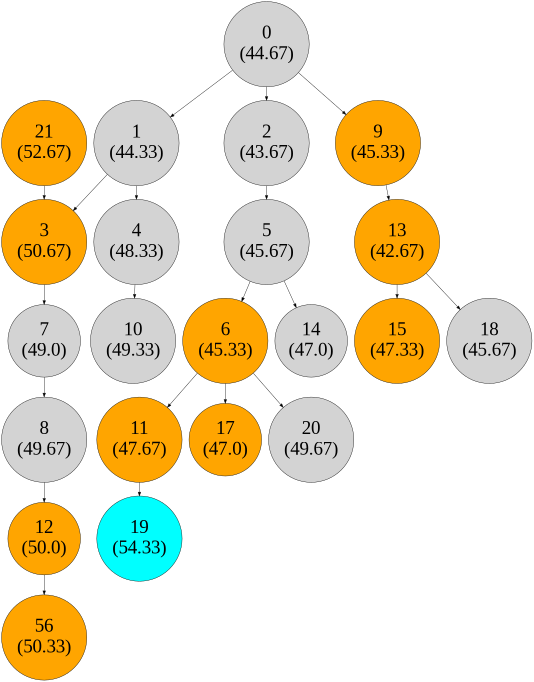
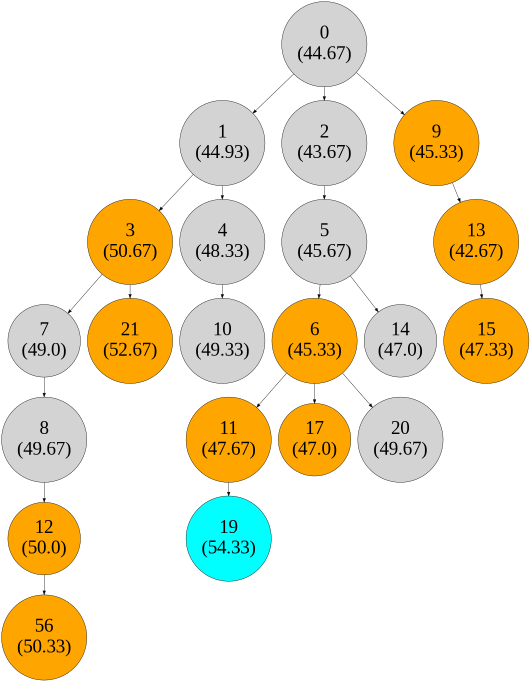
(136, 143) -> (222, 143)
(44, 191) -> (130, 289)
(489, 341) -> none
